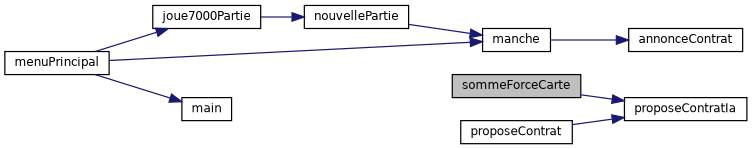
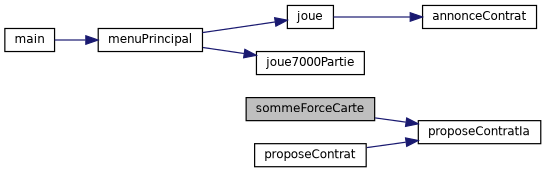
(356, 17) -> none
(517, 40) -> (310, 17)
(133, 86) -> (70, 40)
